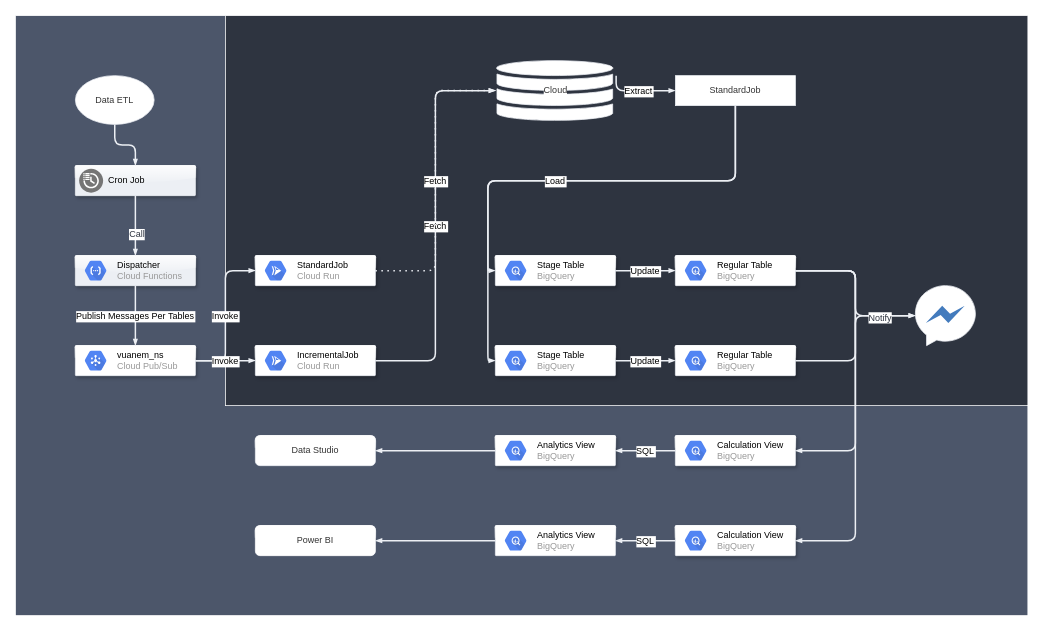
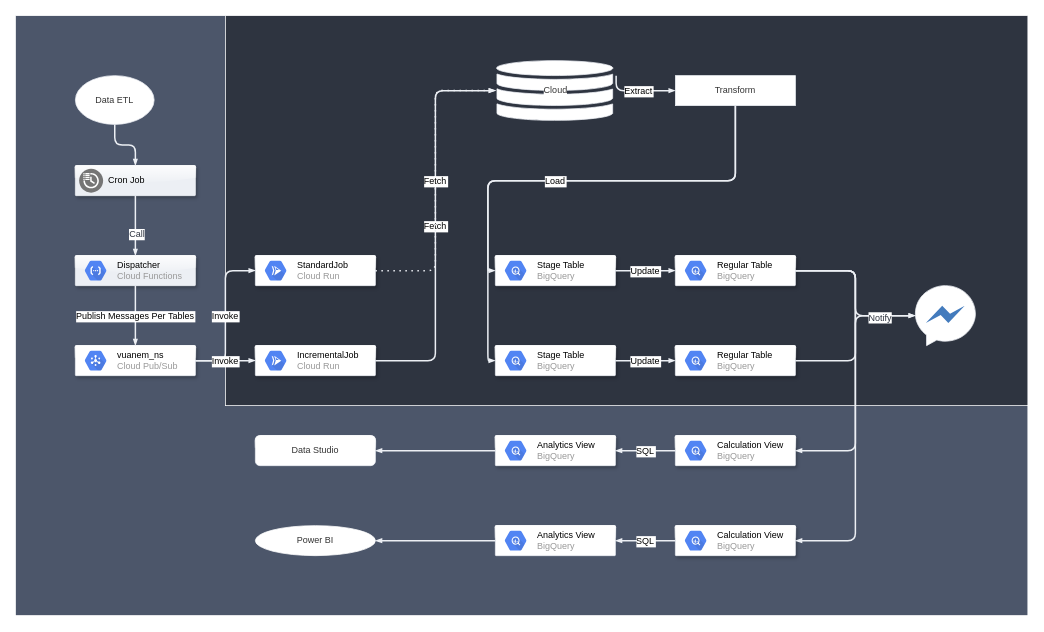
(735, 90) -> (735, 90)
(315, 540) -> (315, 540)
